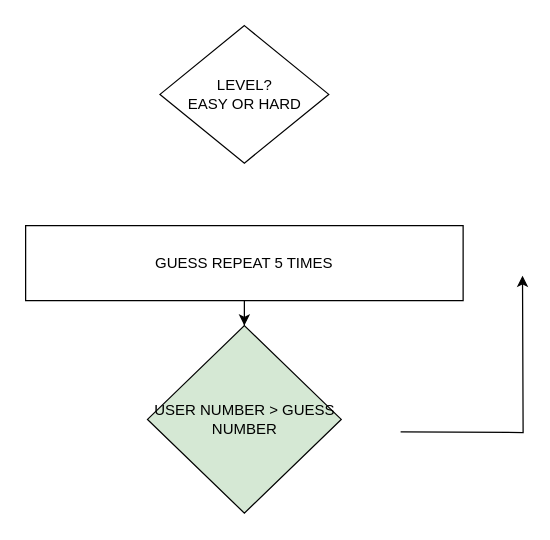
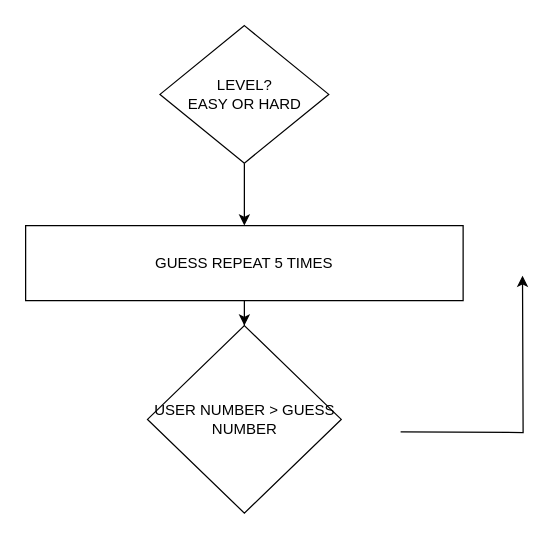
none -> (244, 190)
(244, 419) -> (244, 419)
